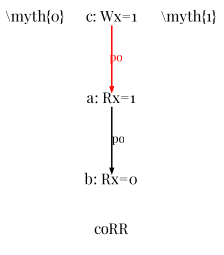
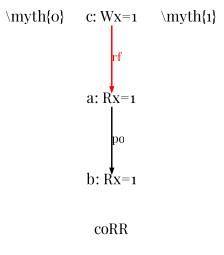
(117, 58) -> (117, 58)
(112, 181) -> (112, 181)
